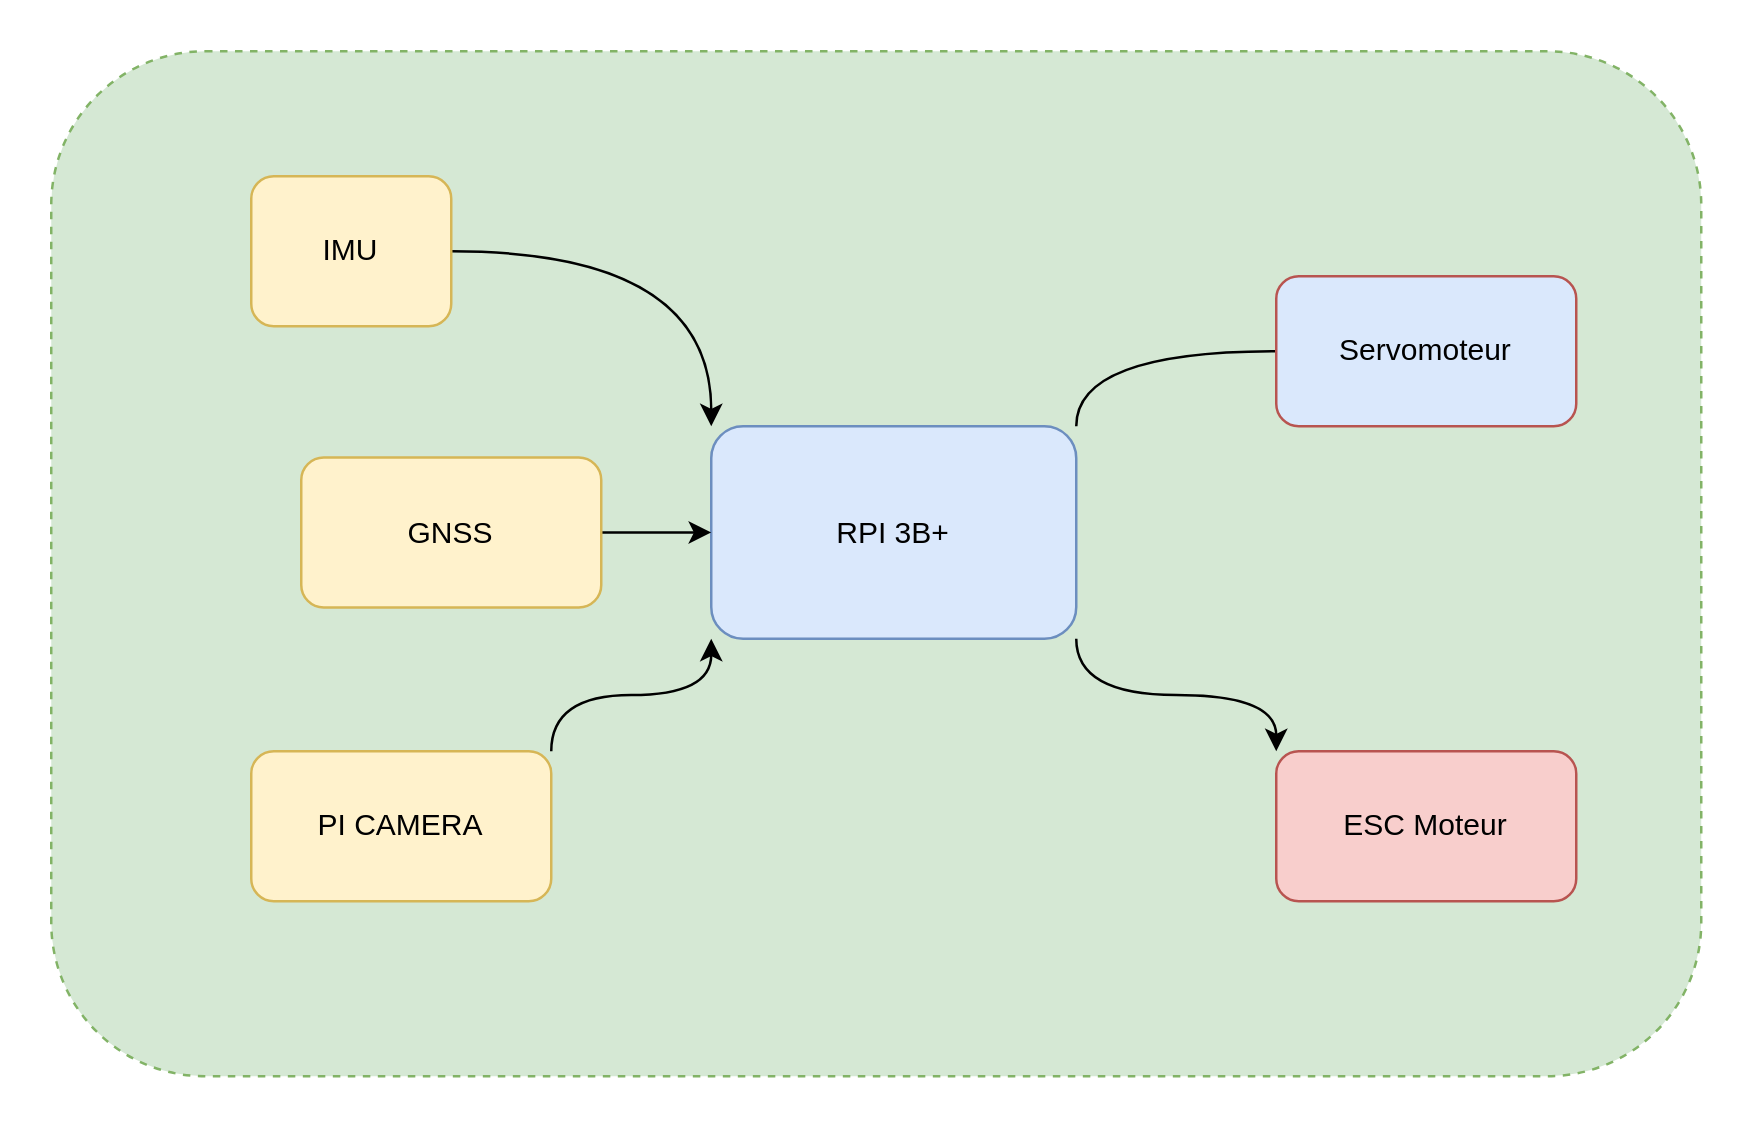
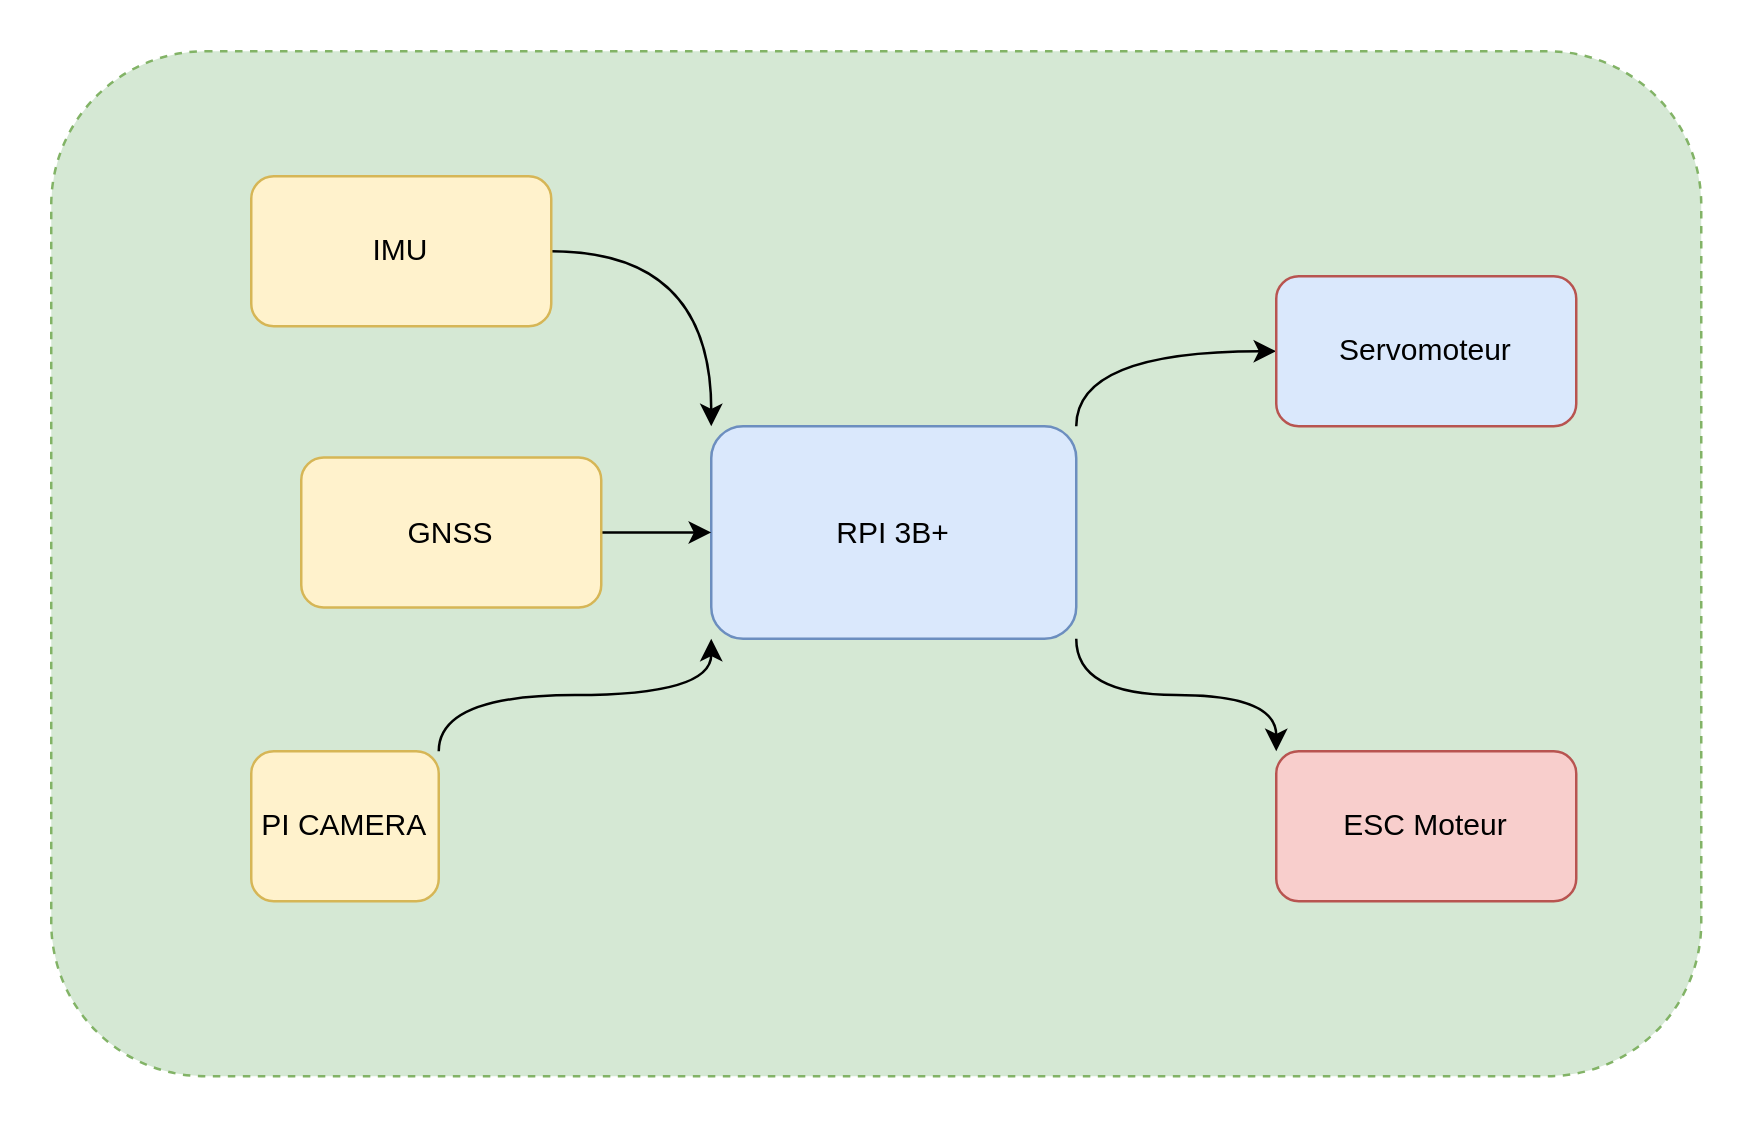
(351, 251) -> (401, 251)
(1264, 351) -> (1258, 351)
(401, 826) -> (345, 826)
